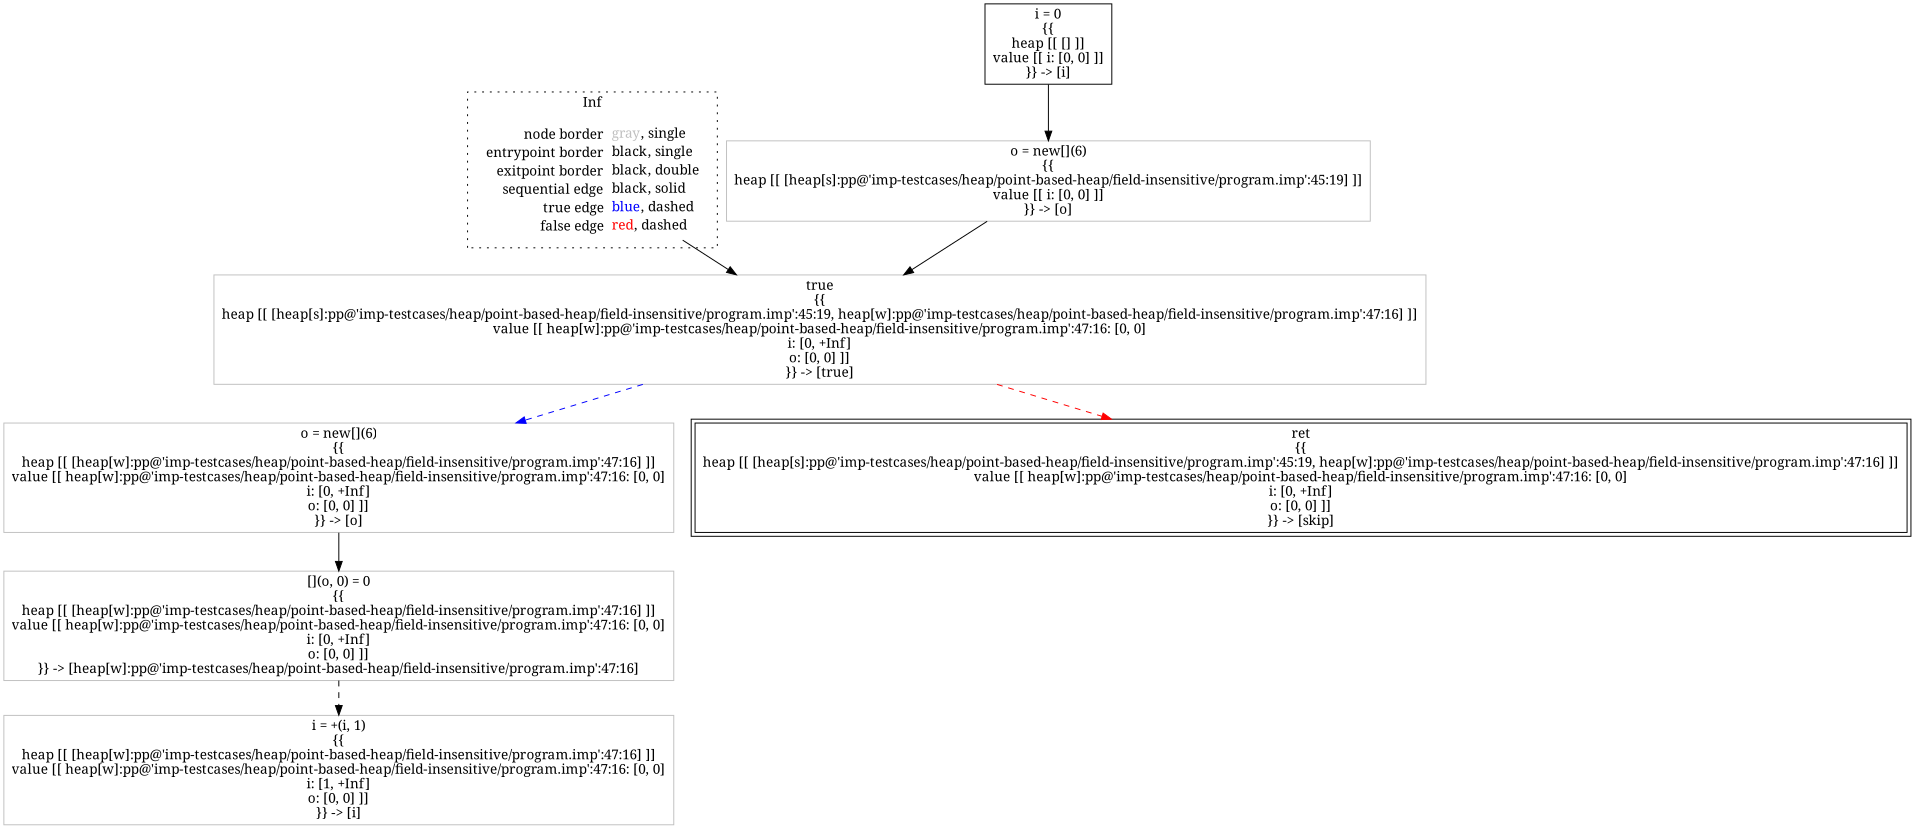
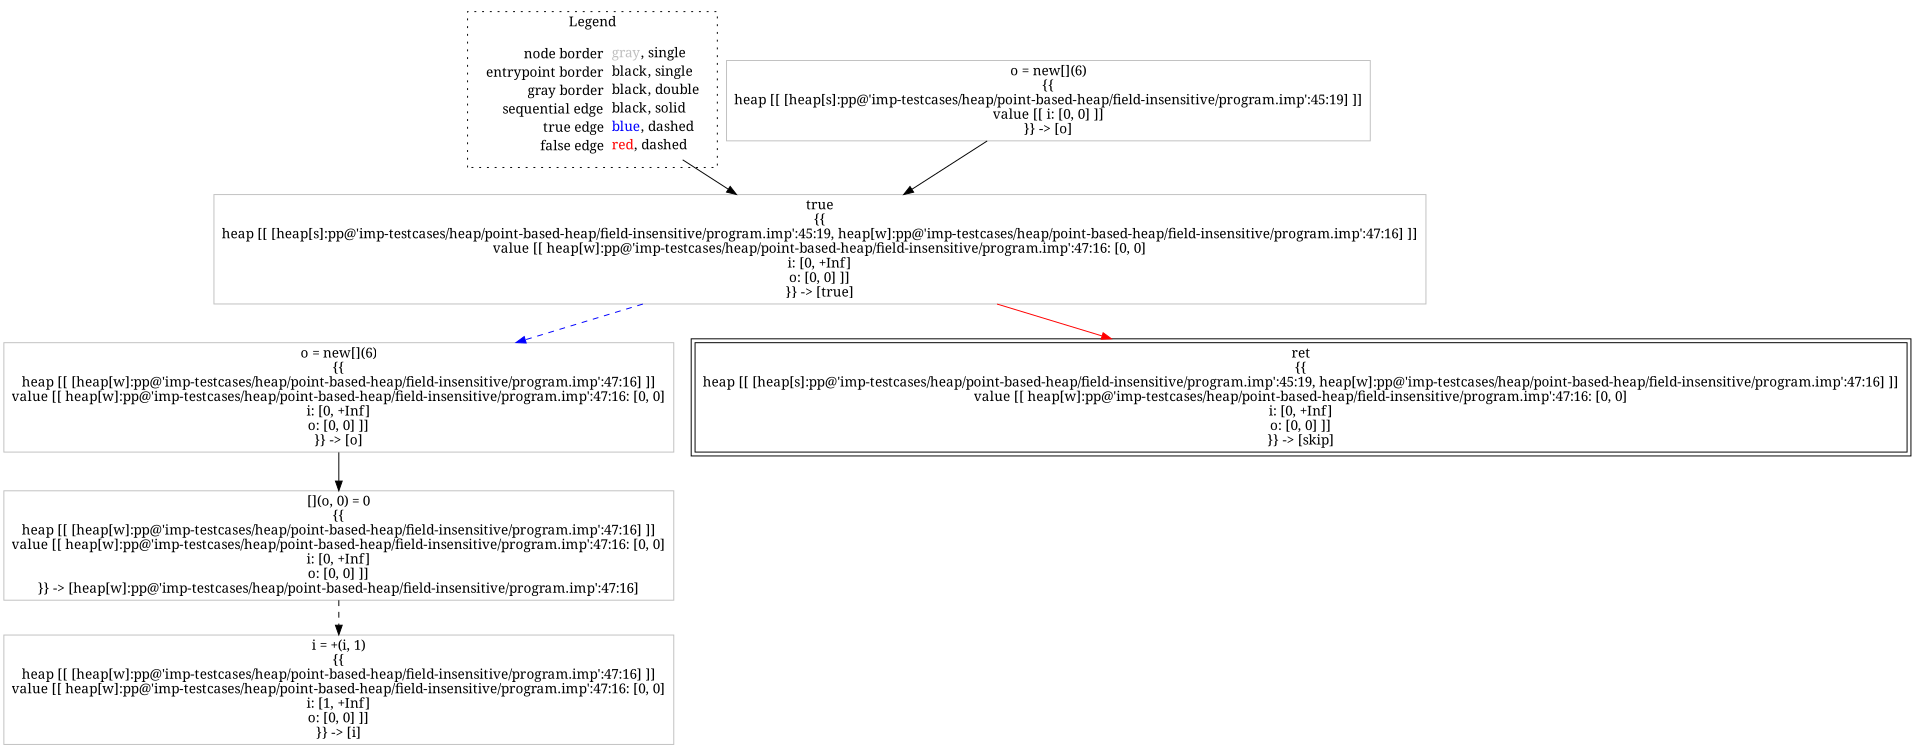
(1048, 44) -> none
(592, 103) -> (592, 23)
(552, 171) -> (568, 91)
(1050, 400) -> (1050, 320)
